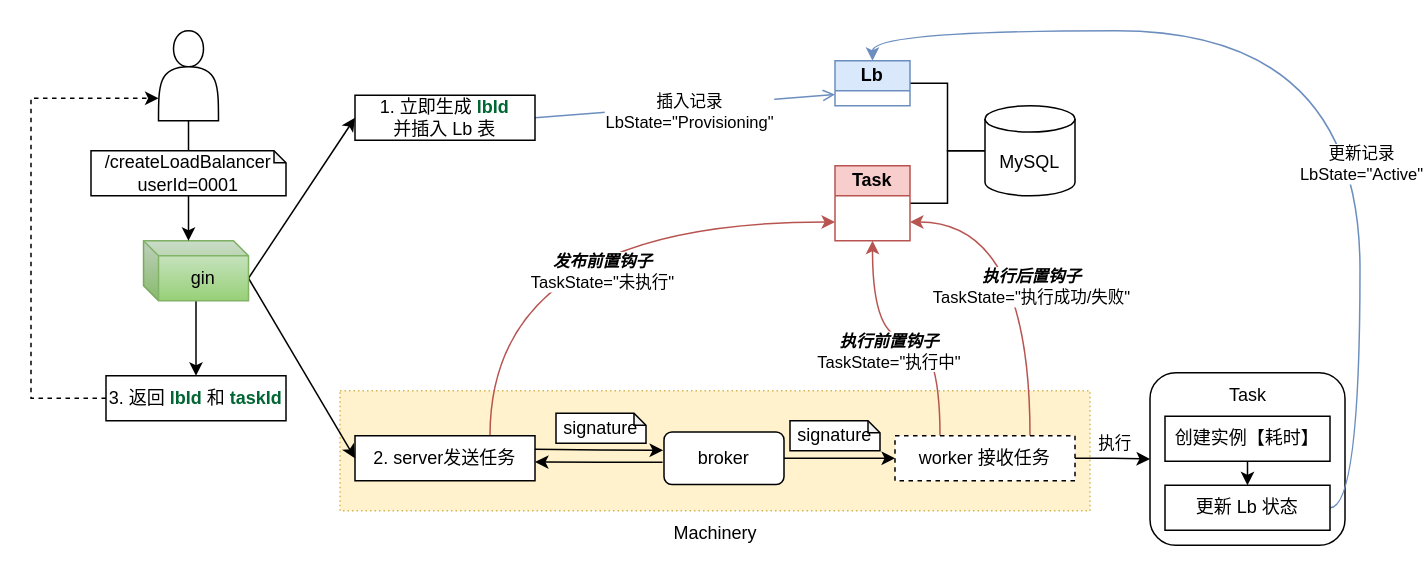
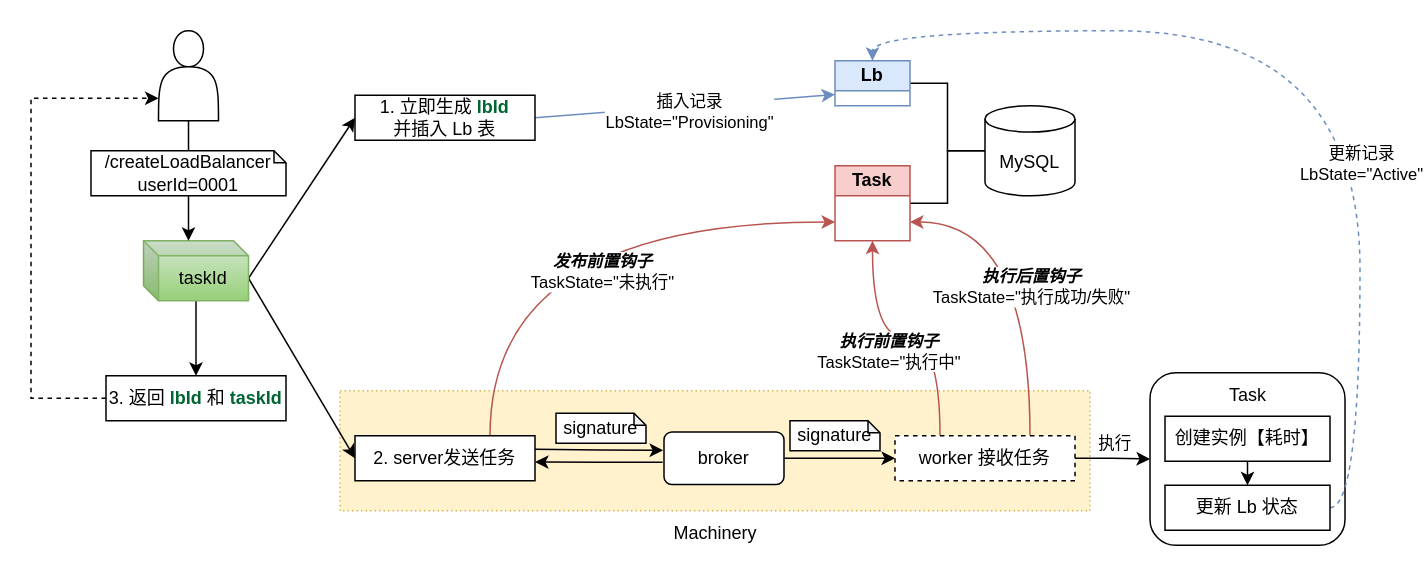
(1126, 31) -> (1126, 31)
(825, 95) -> (823, 95)
(203, 278) -> (203, 278)
